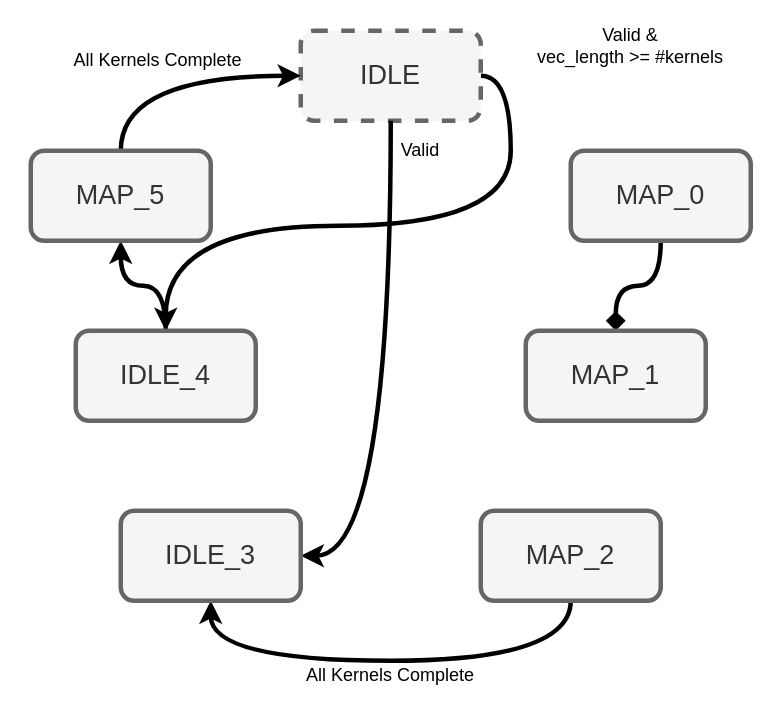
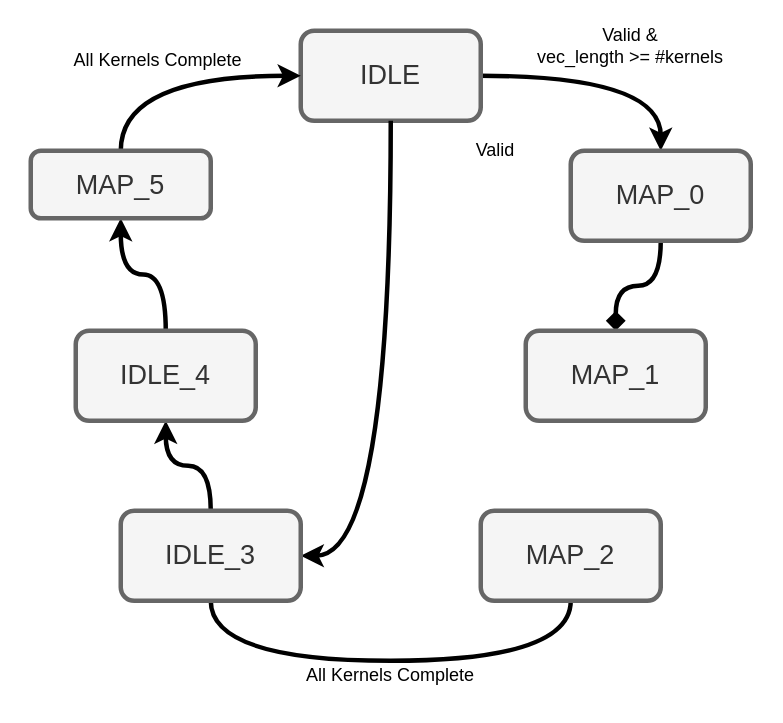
(391, 76) -> (391, 76)
(421, 151) -> (496, 151)
(121, 196) -> (121, 185)
(376, 225) -> (581, 83)
none -> (195, 467)
(262, 651) -> (260, 647)
